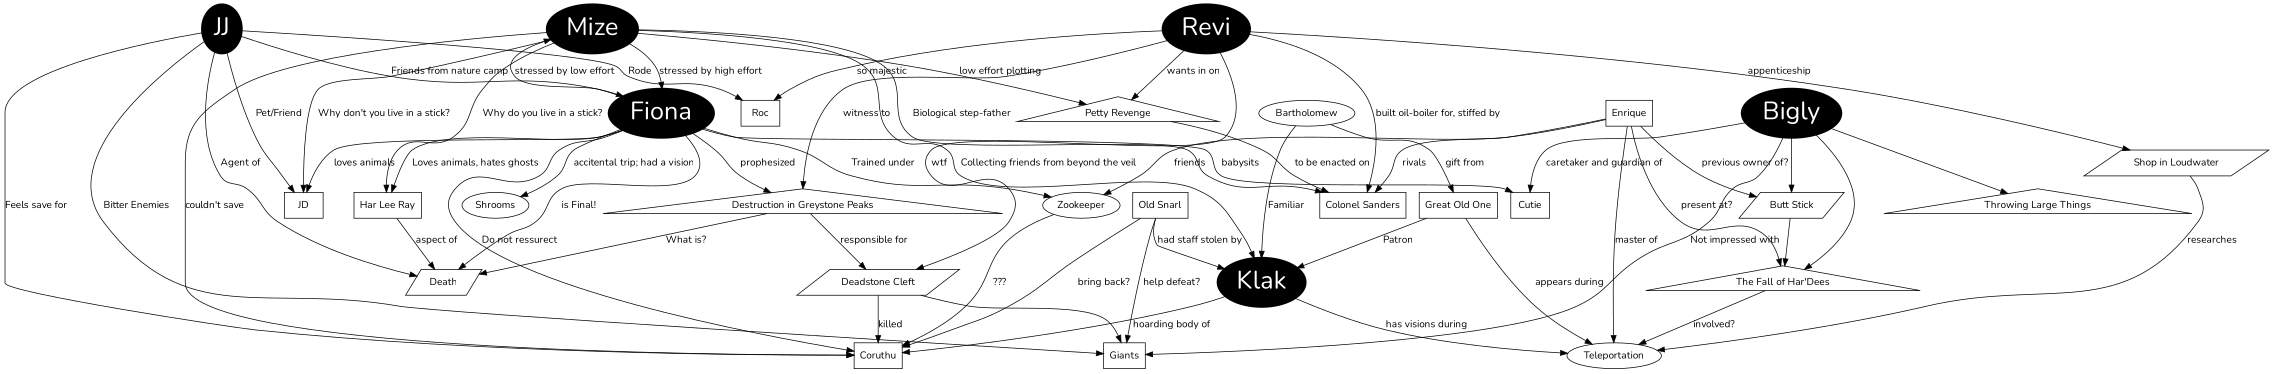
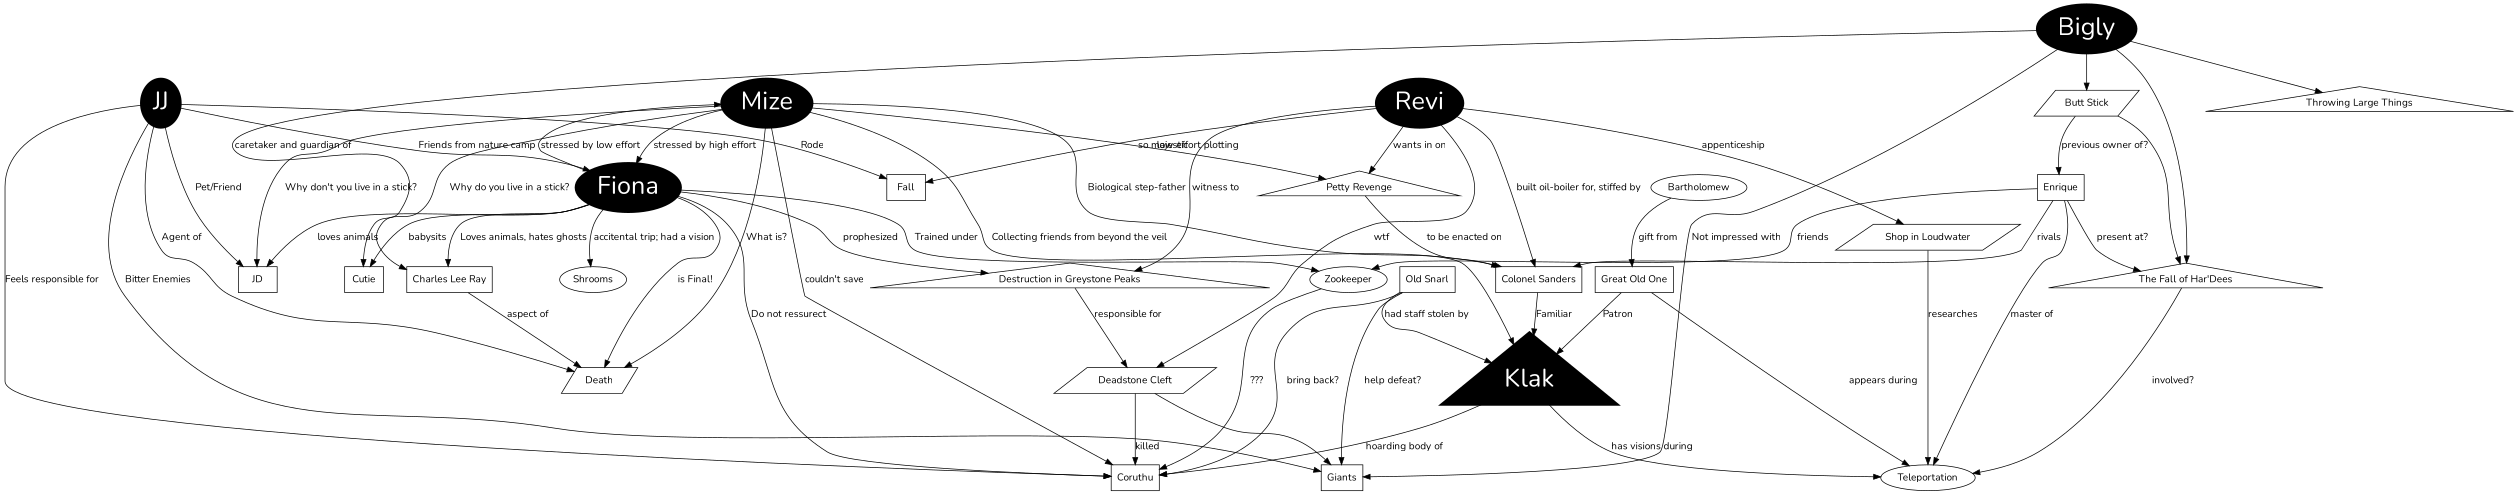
(760, 113) -> (906, 188)
(1690, 169) -> (2062, 140)
(1268, 192) -> (1536, 311)
(36, 205) -> (52, 280)
(388, 205) -> (450, 280)
(627, 243) -> (731, 265)
(1262, 282) -> (1529, 380)
